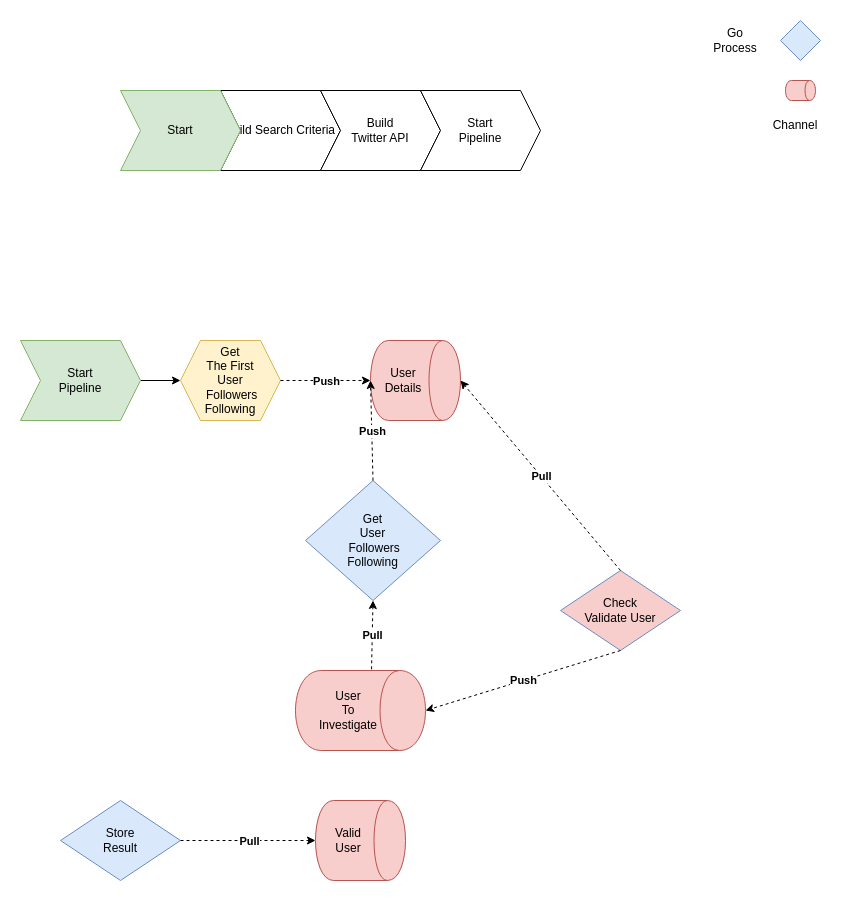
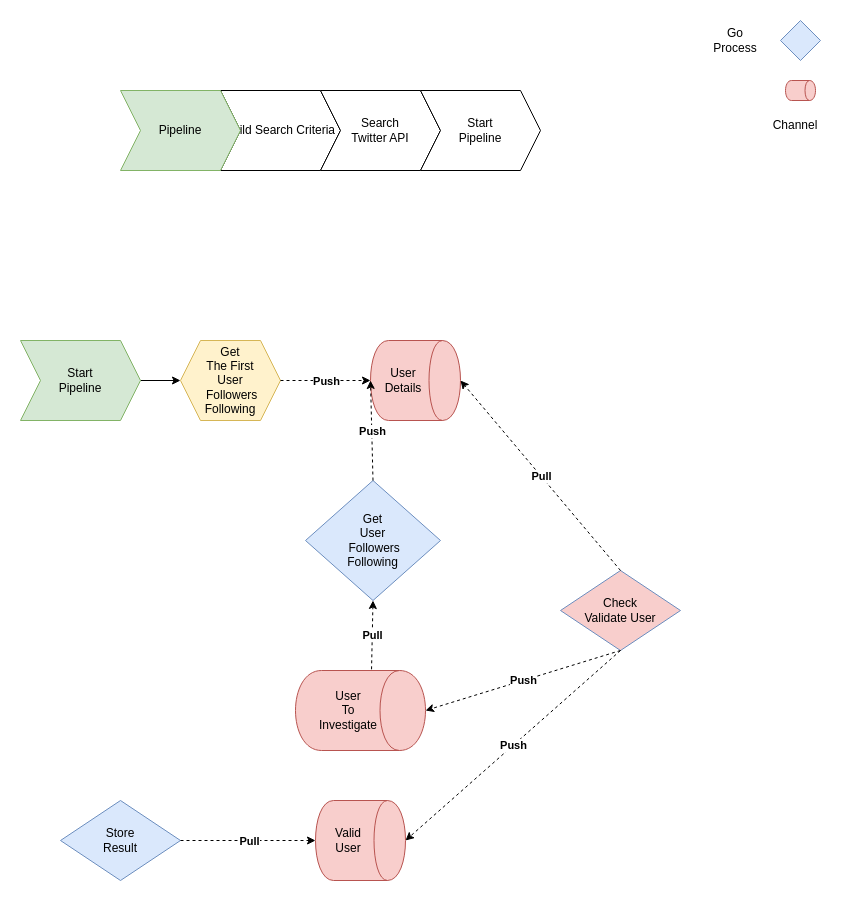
(181, 131) -> (181, 131)
(381, 131) -> (381, 131)
none -> (515, 744)
